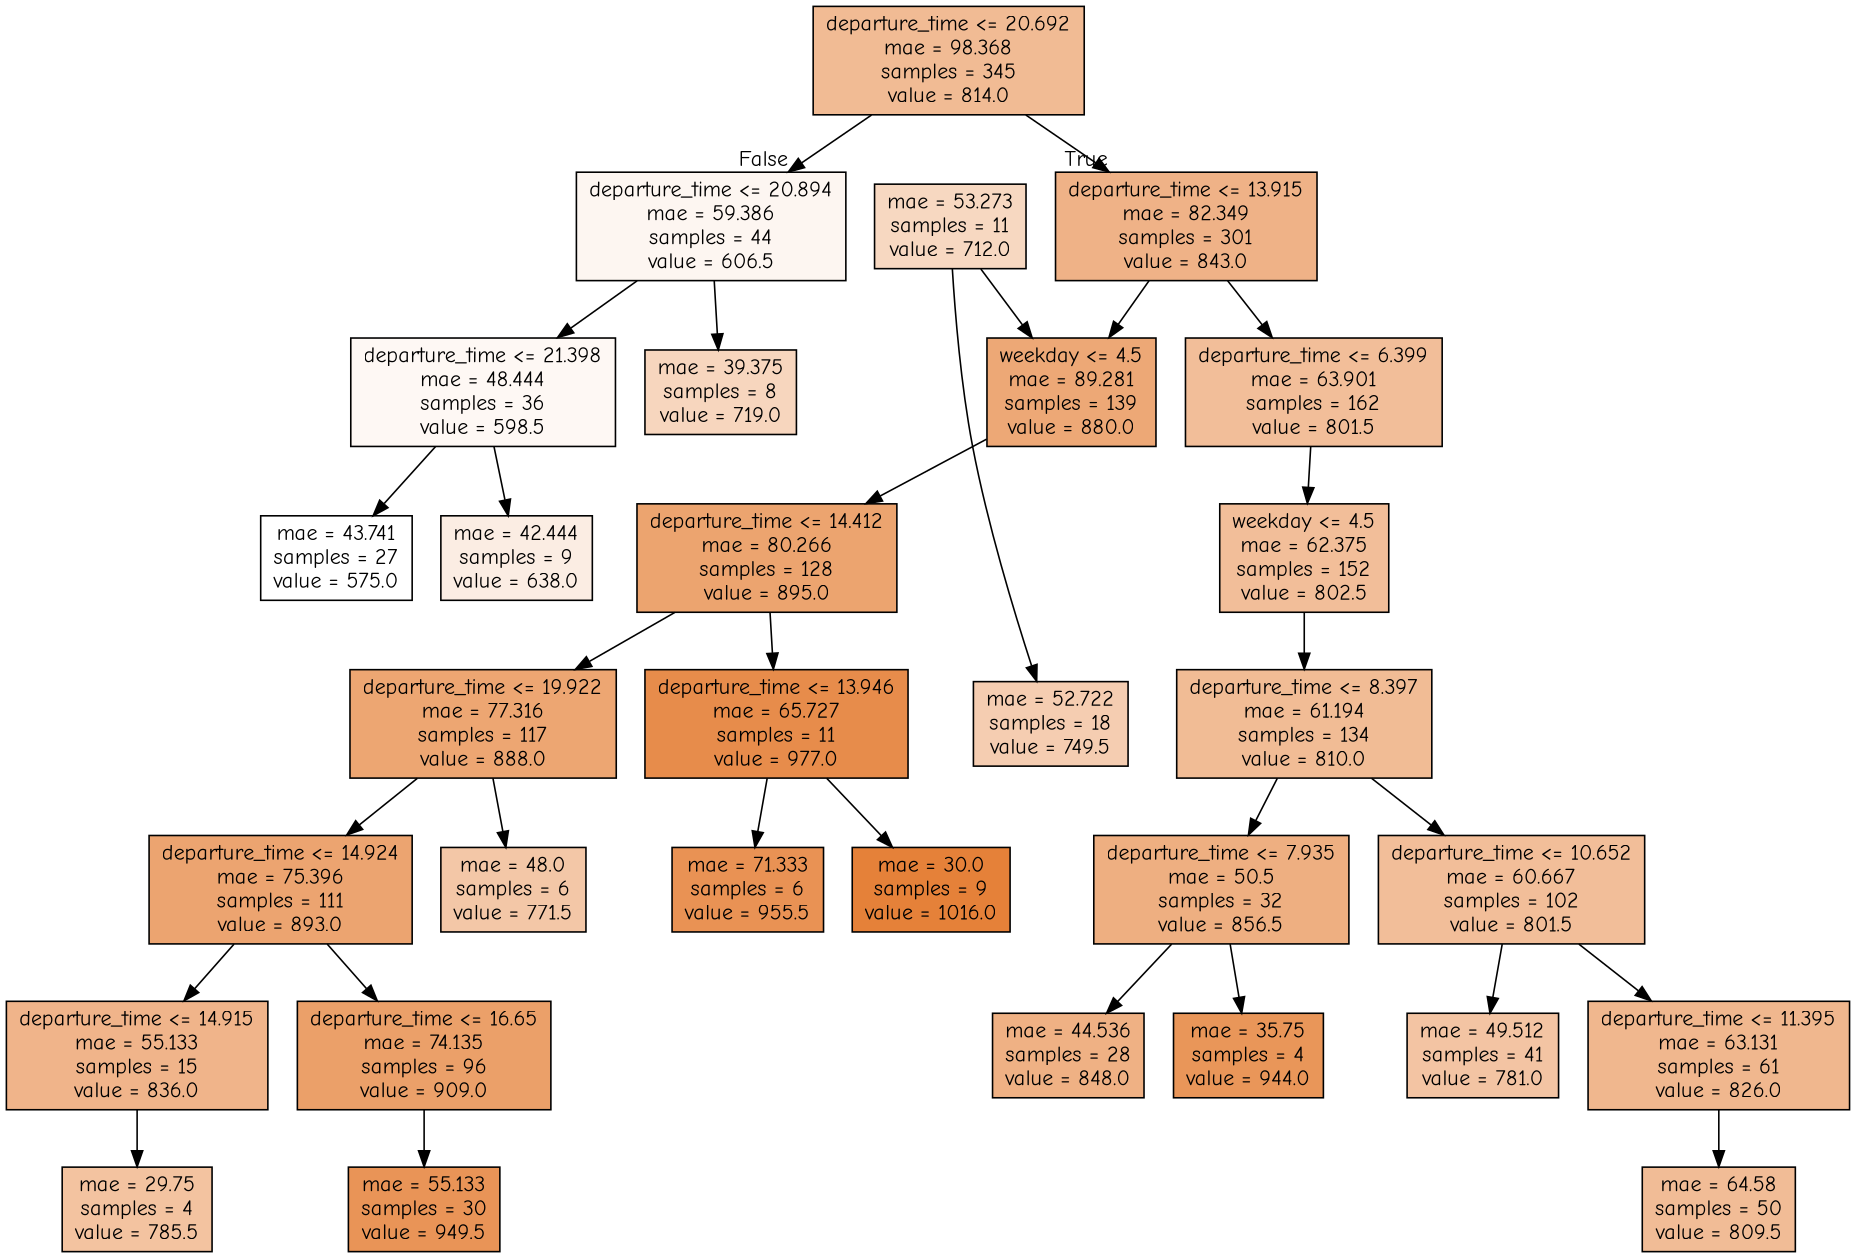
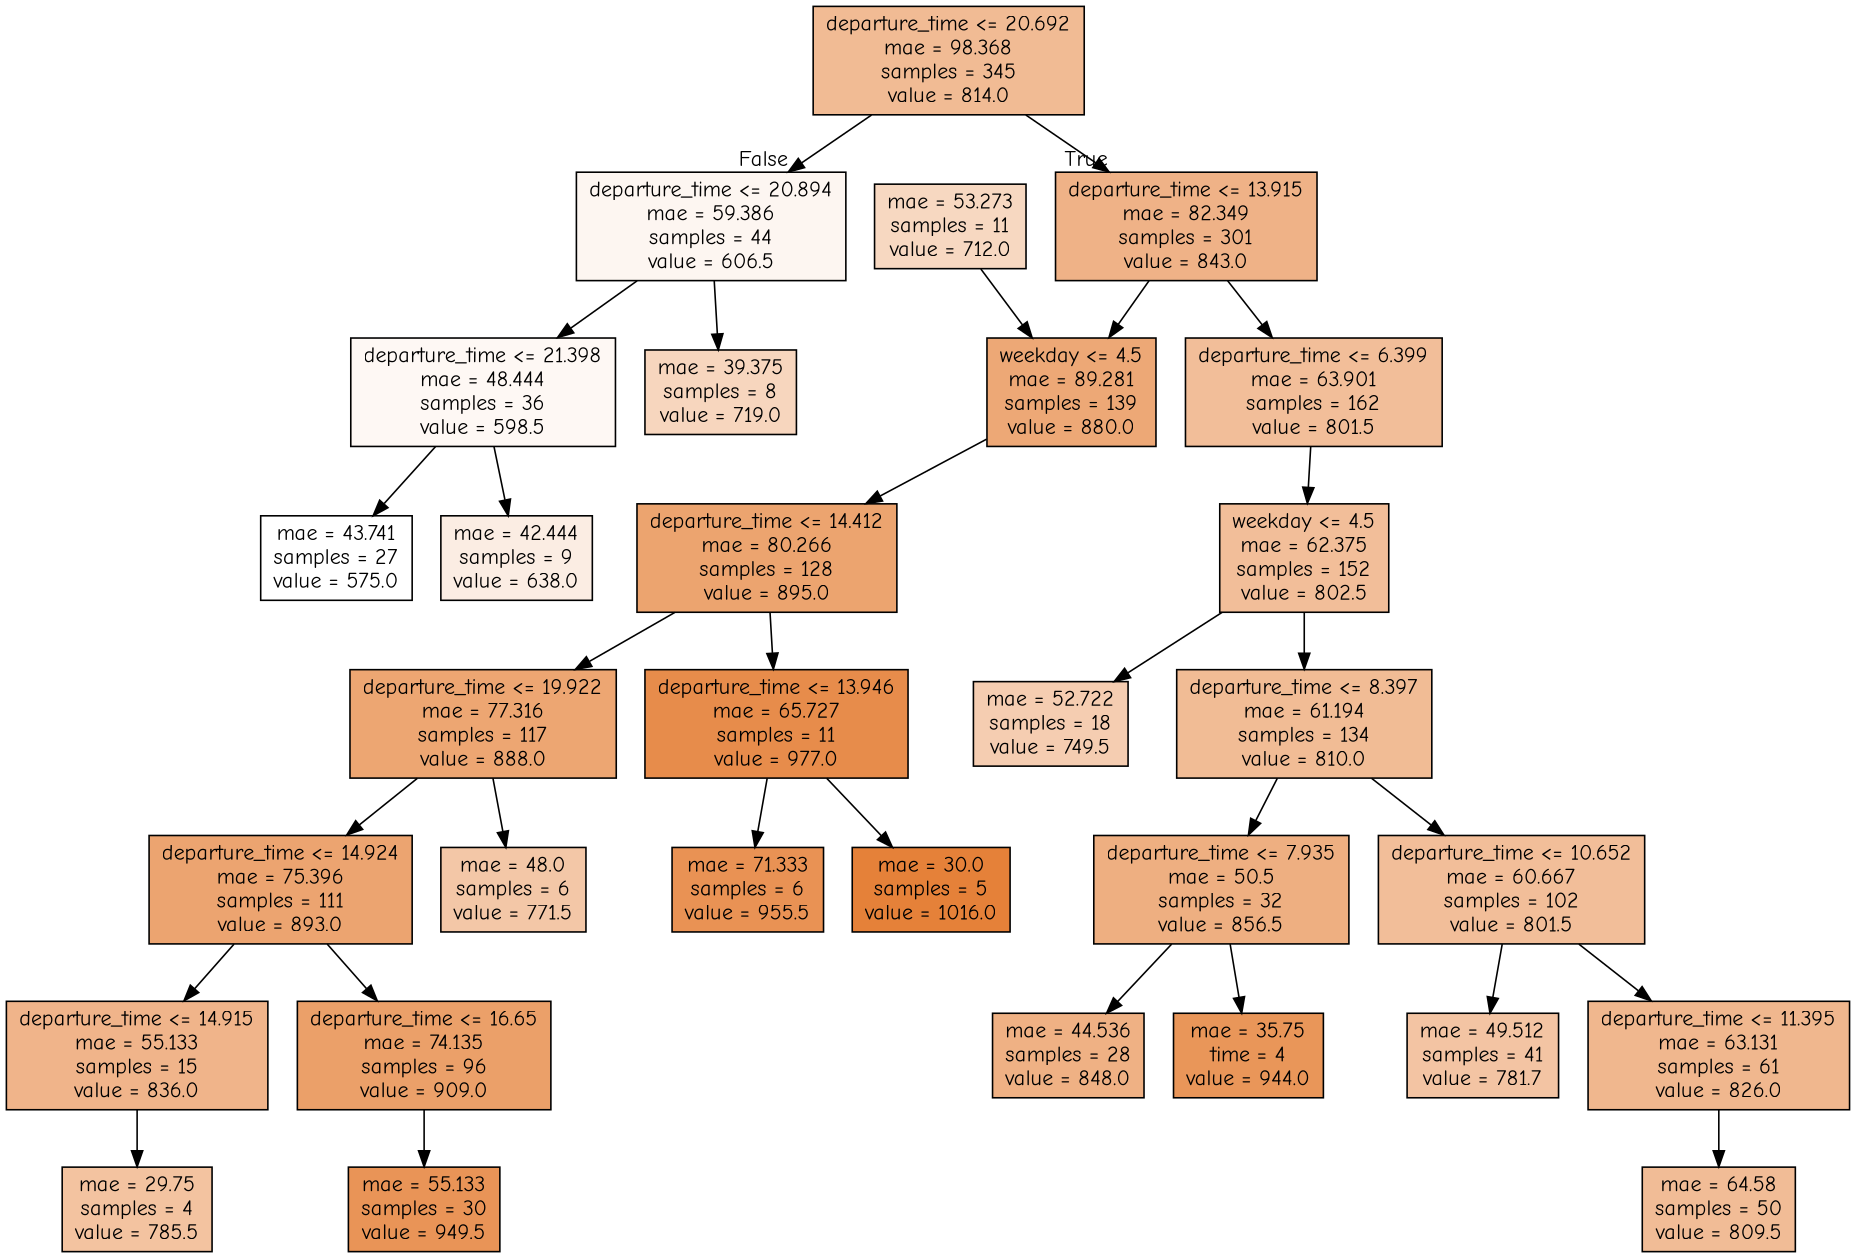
(978, 470) -> (1175, 643)
(931, 890) -> (931, 890)
(1248, 1056) -> (1248, 1056)
(1483, 1056) -> (1483, 1056)
